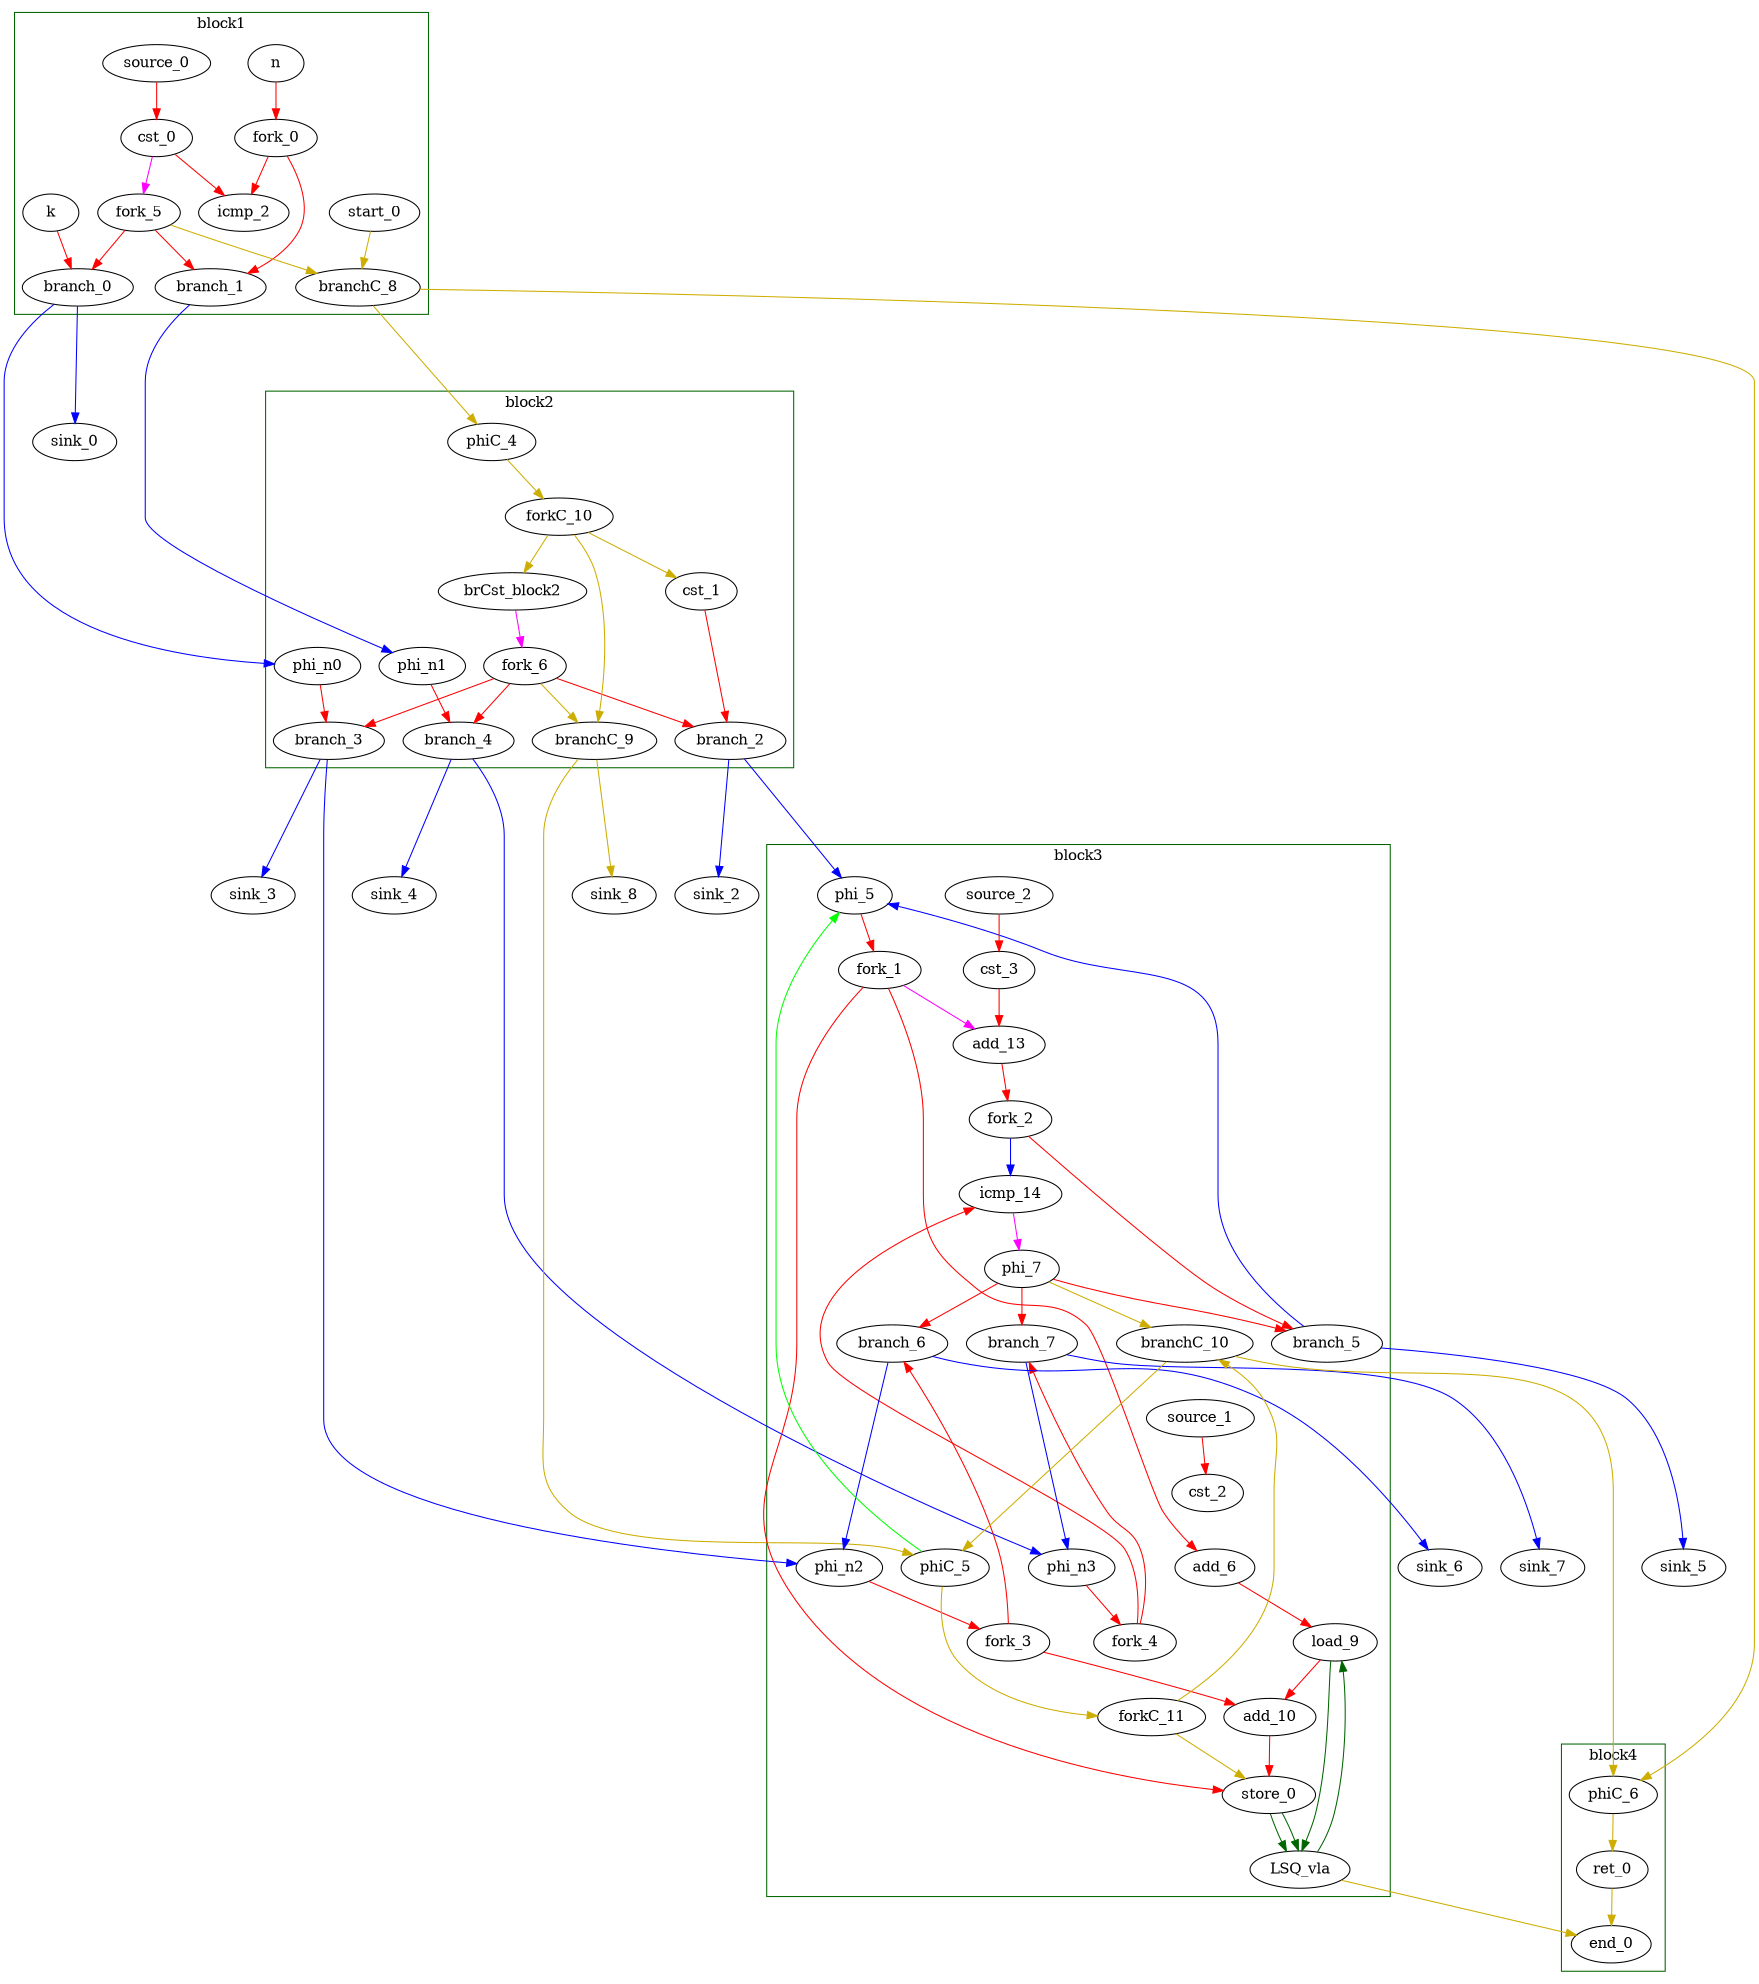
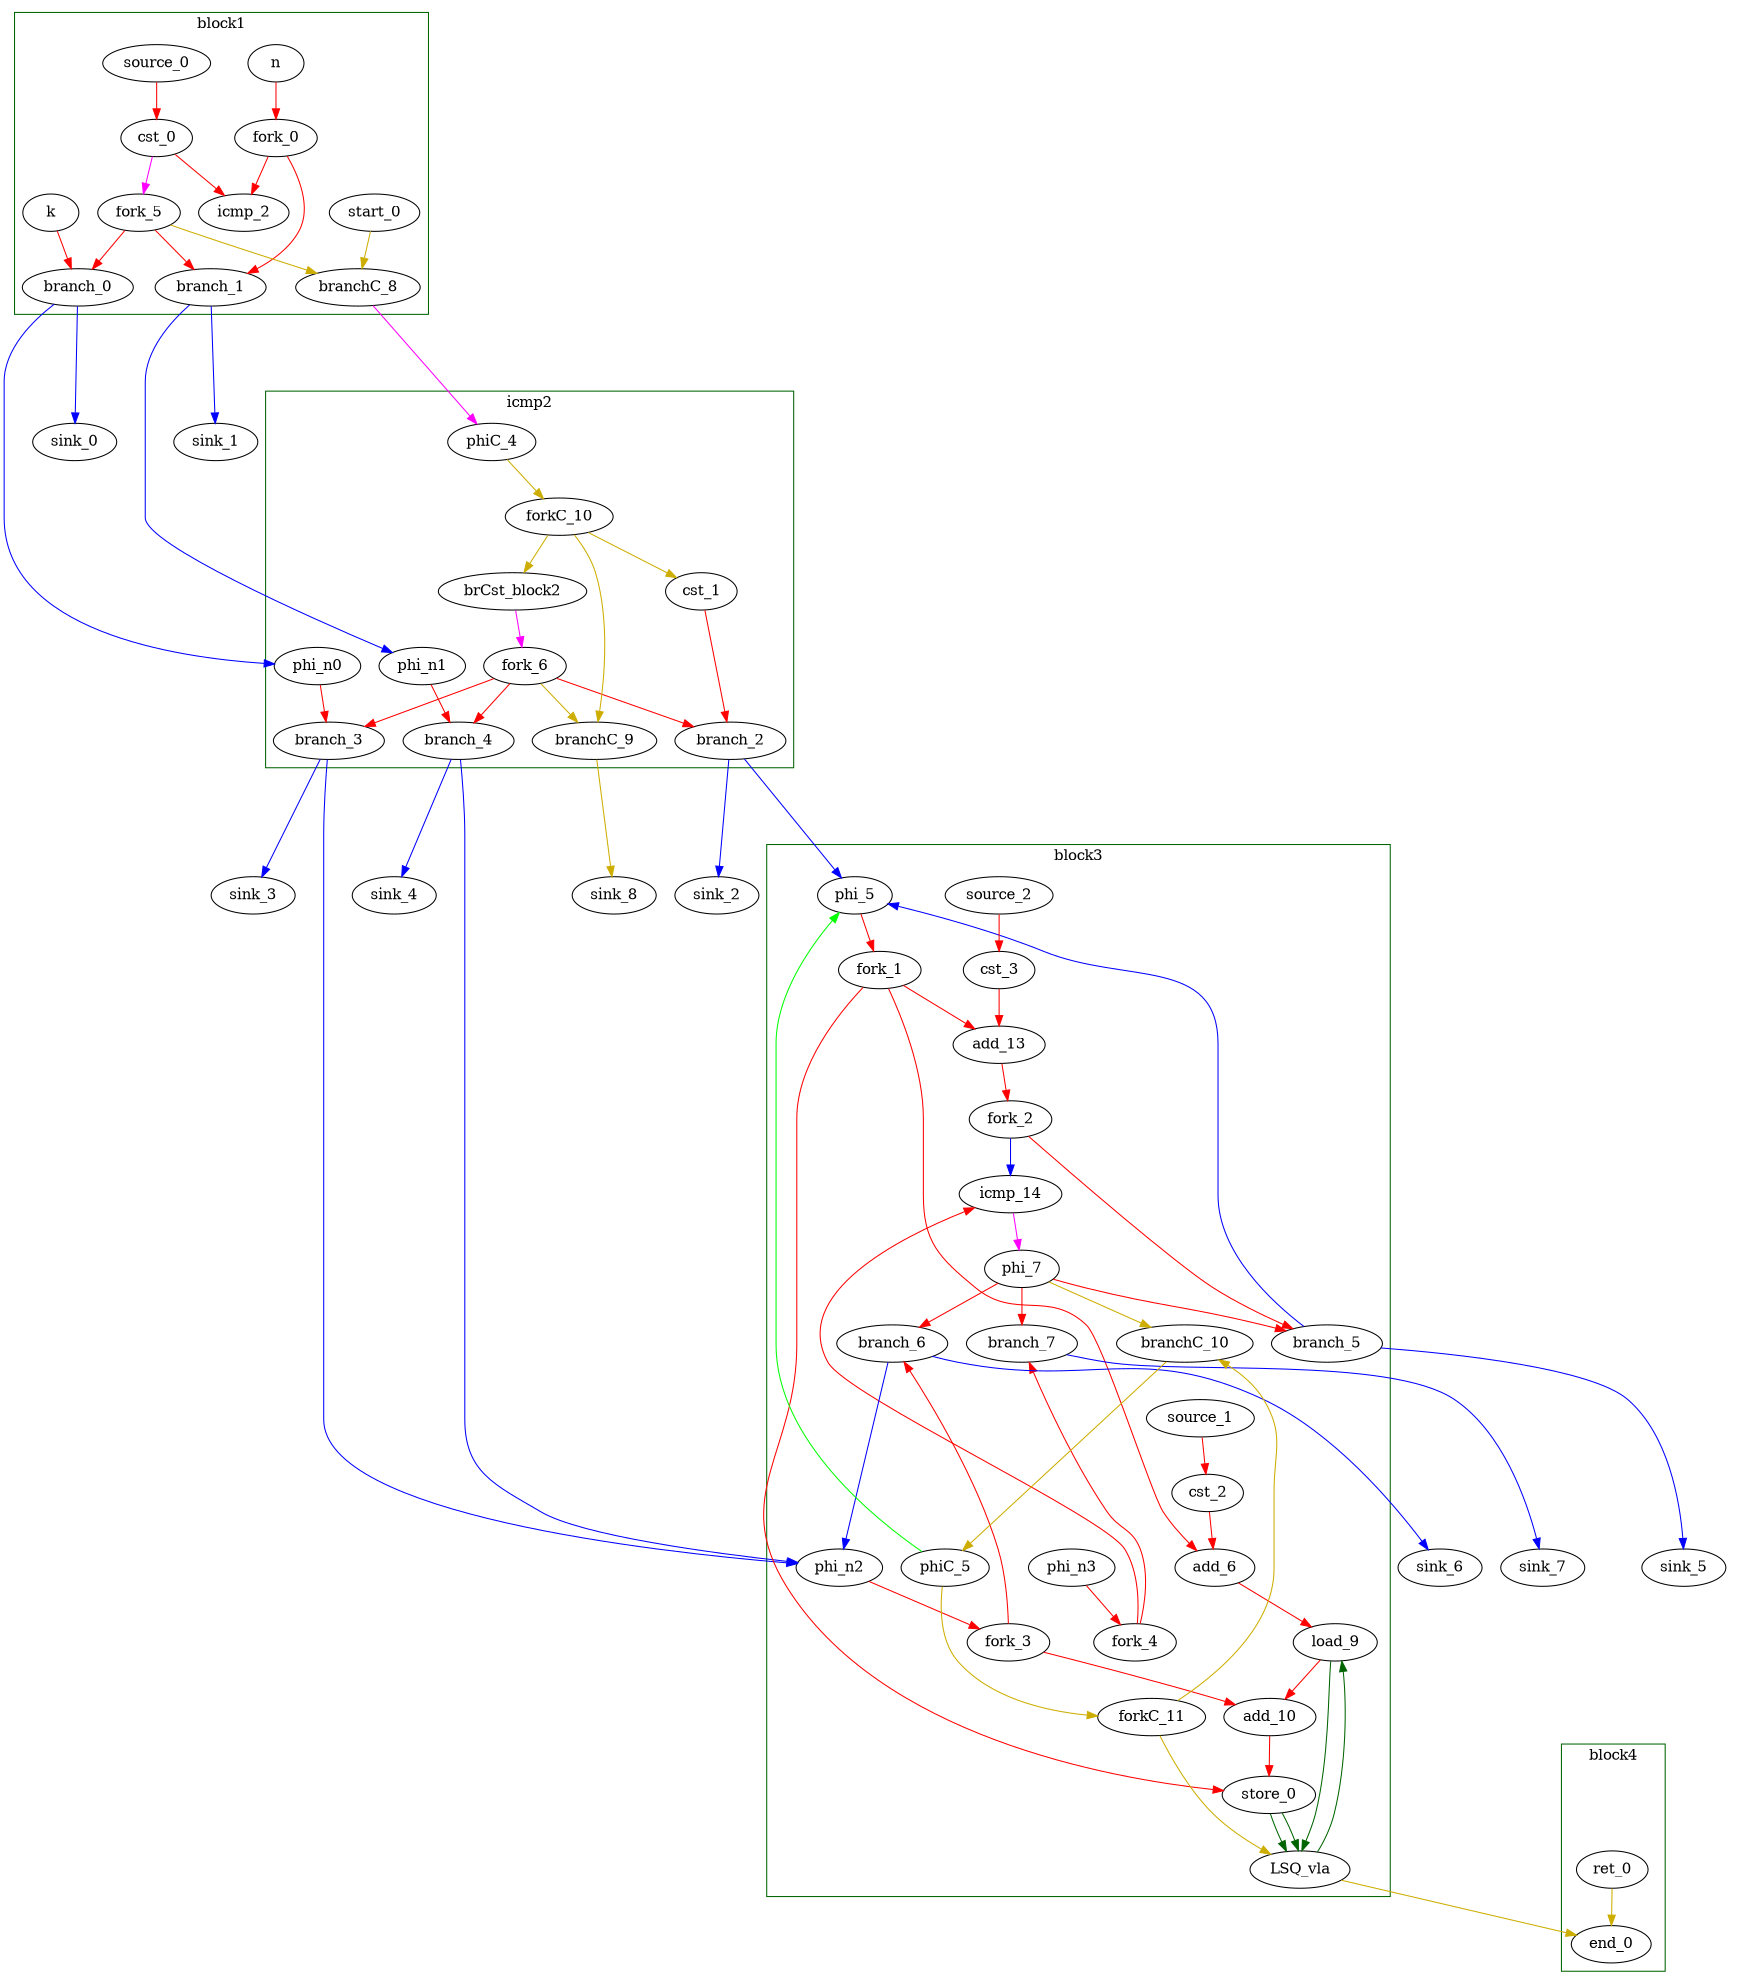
(421, 361) -> (421, 361)
(530, 403) -> (530, 403)
none -> (216, 442)
(935, 1004) -> (935, 1004)
(556, 1283) -> (465, 1279)
(544, 1305) -> none
(1046, 1451) -> none
none -> (1211, 1525)
(1206, 1753) -> (1201, 1801)
(1613, 1795) -> none
